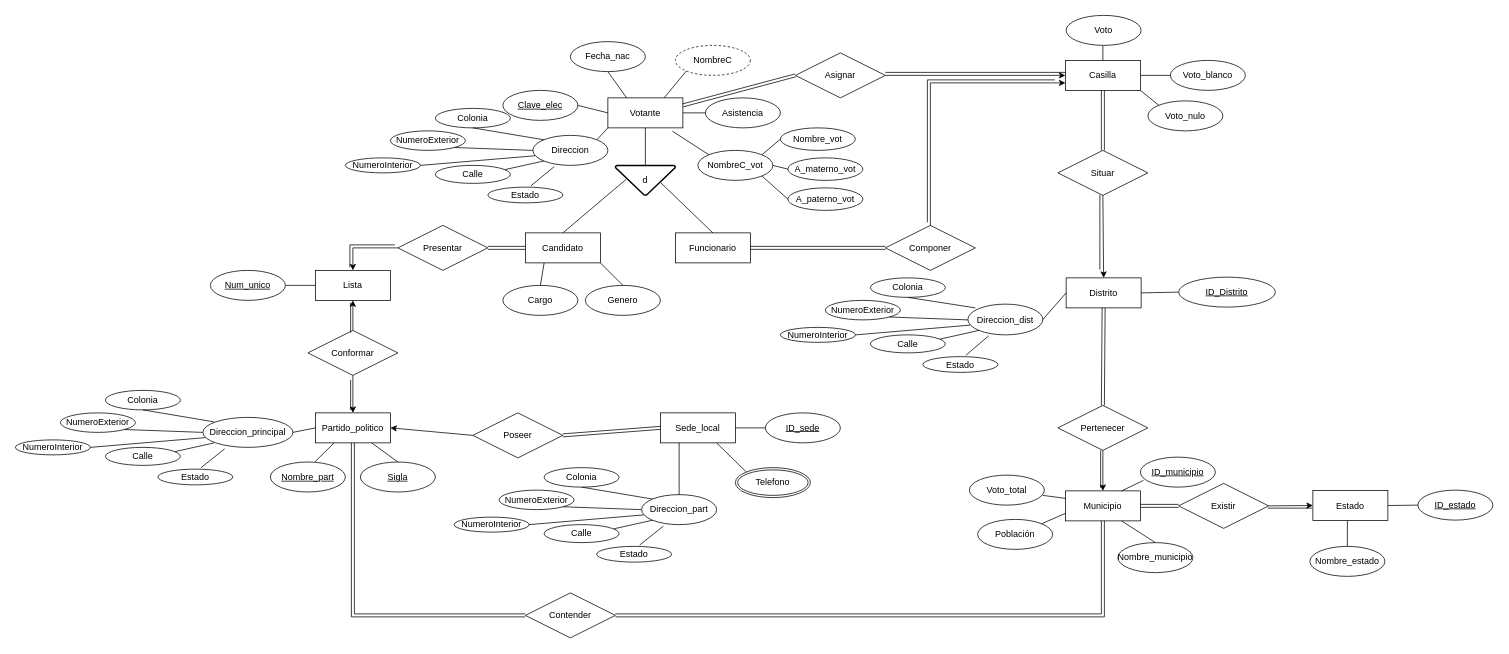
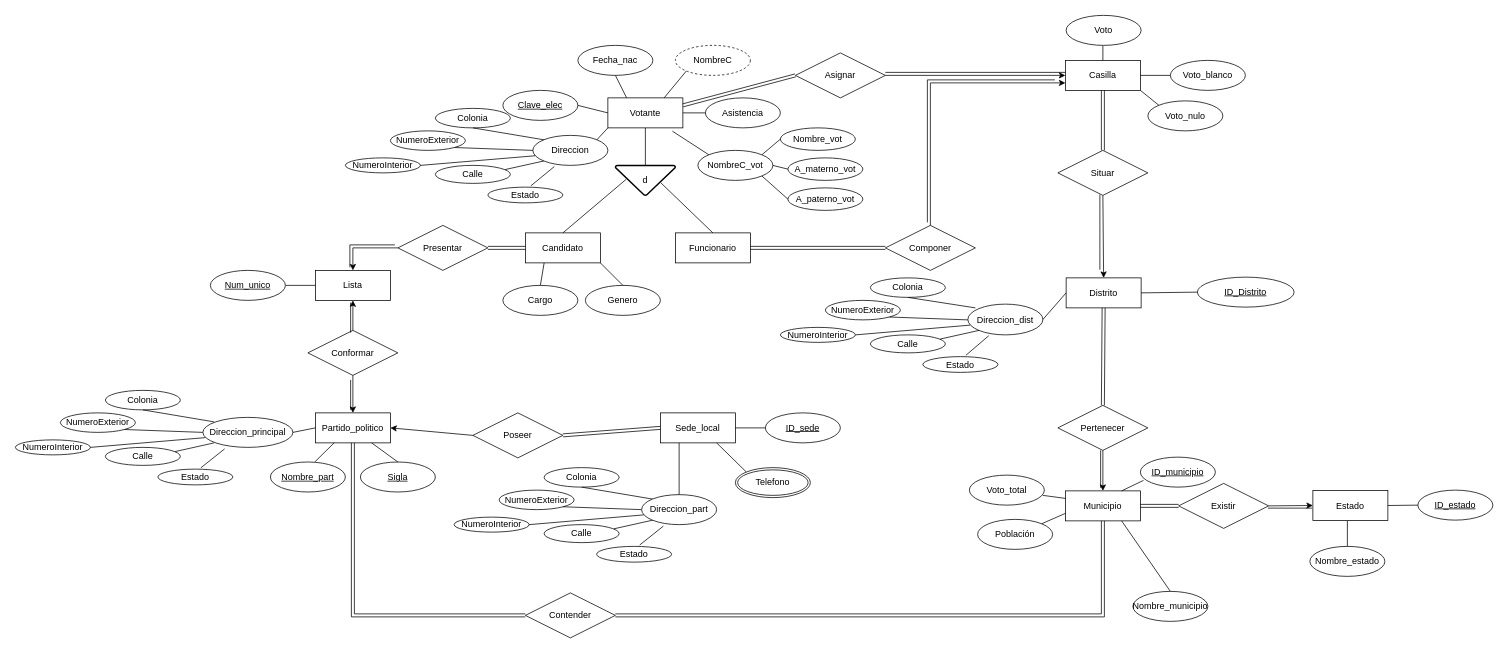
(608, 57) -> (615, 60)
(1227, 292) -> (1246, 292)
(1155, 558) -> (1170, 606)
